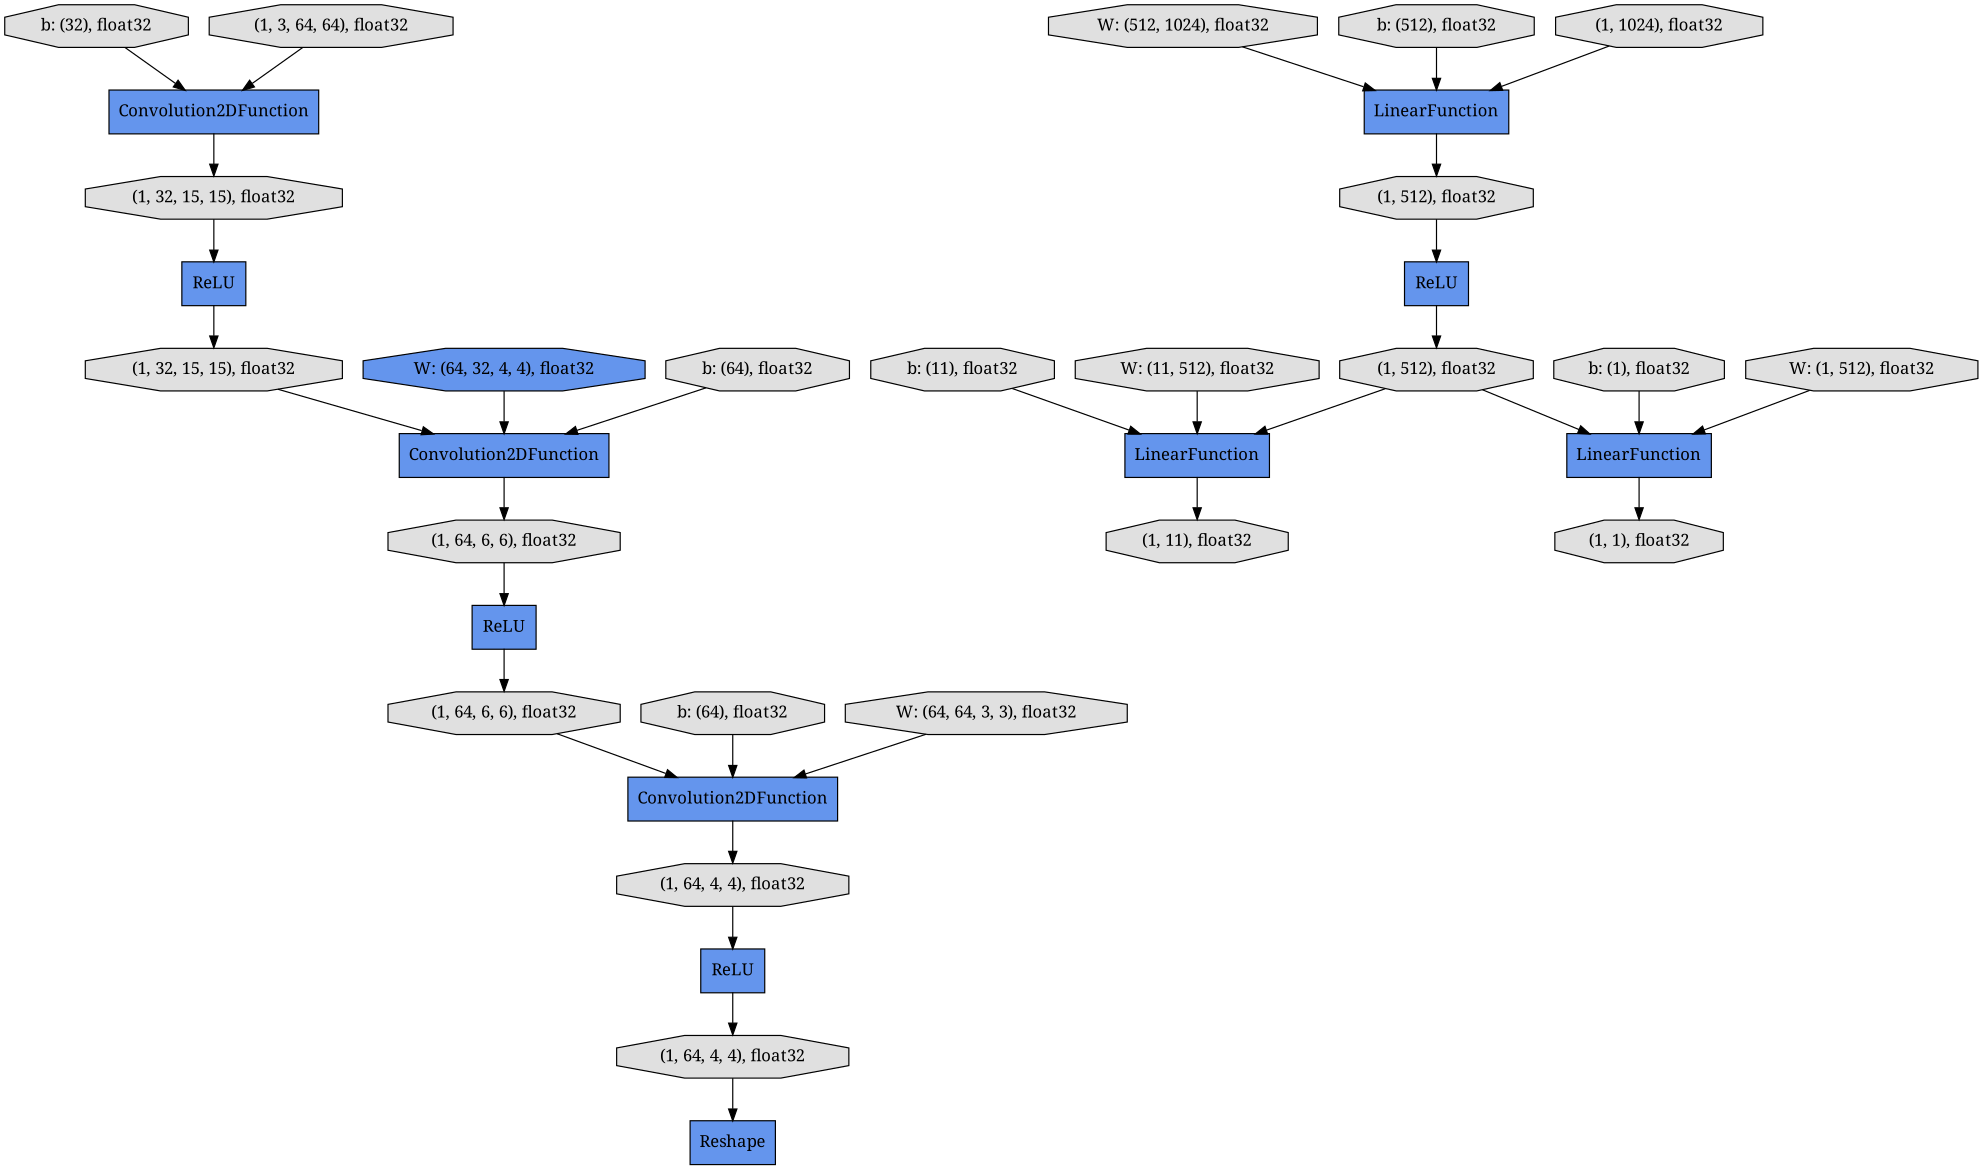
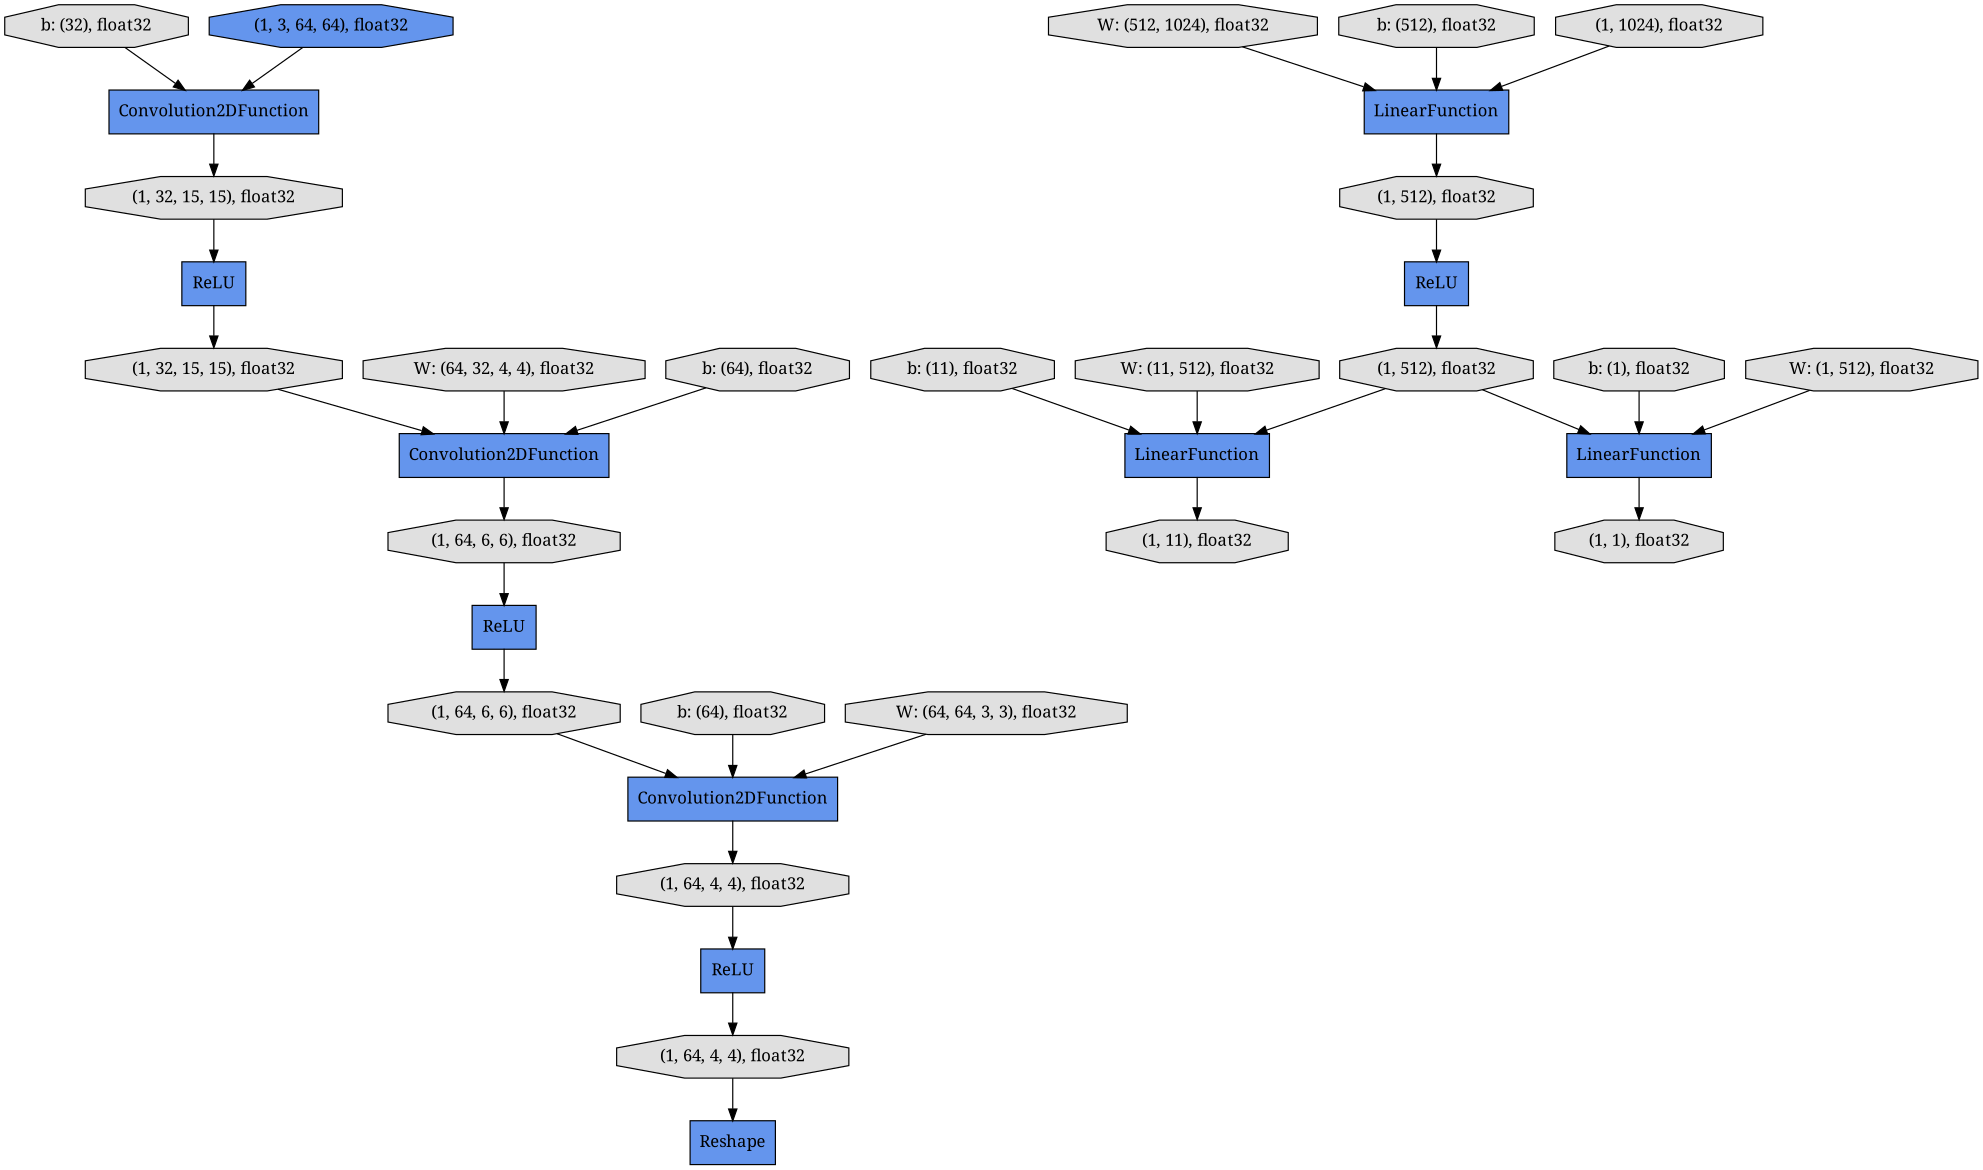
(331, 26) -> (331, 26)
(504, 370) -> (504, 370)
